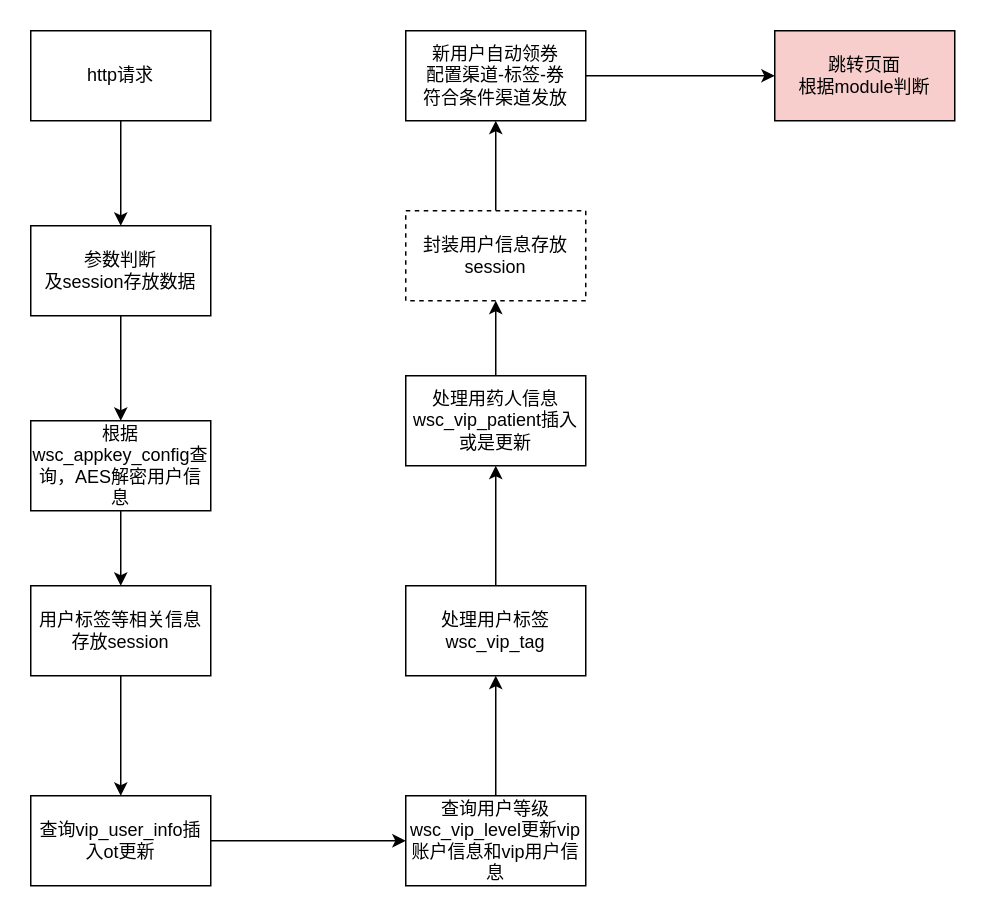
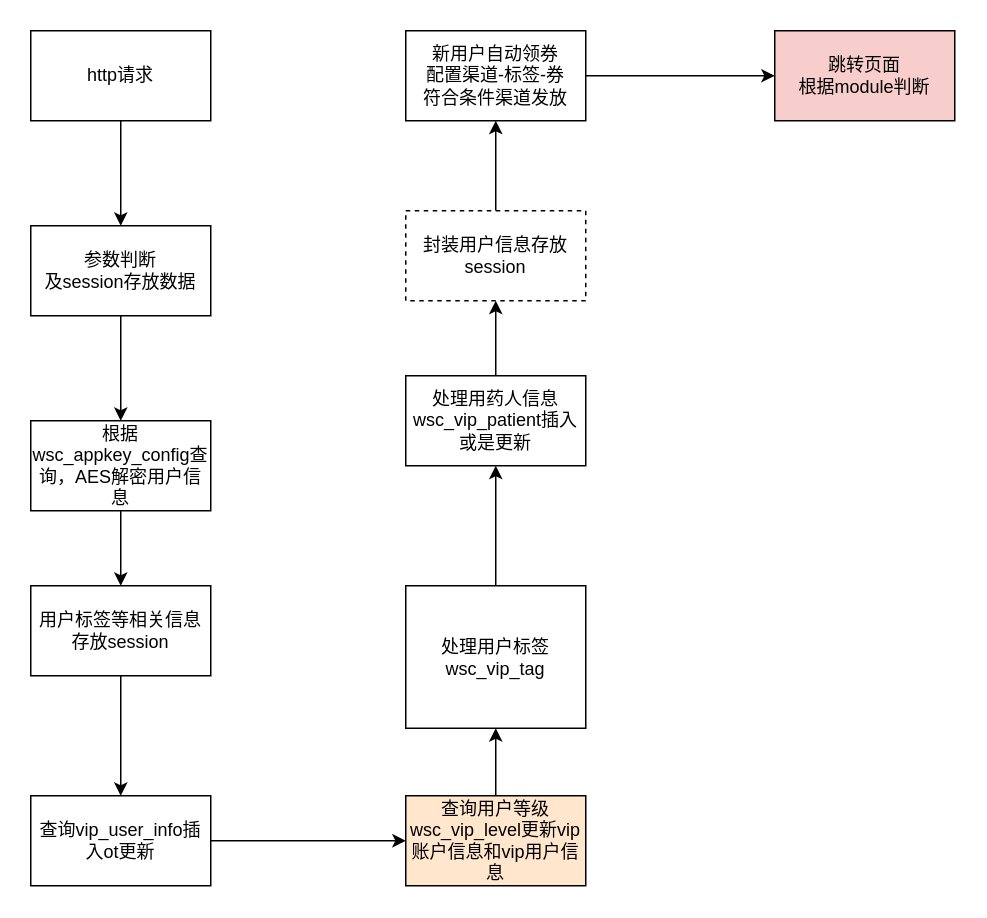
(496, 631) -> (496, 657)
(496, 841) -> (496, 841)
